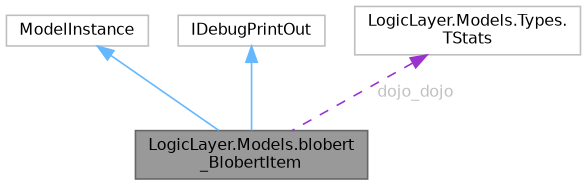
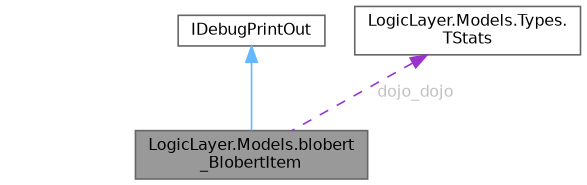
(77, 31) -> none
(252, 31) -> (252, 31)
(468, 31) -> (468, 31)
